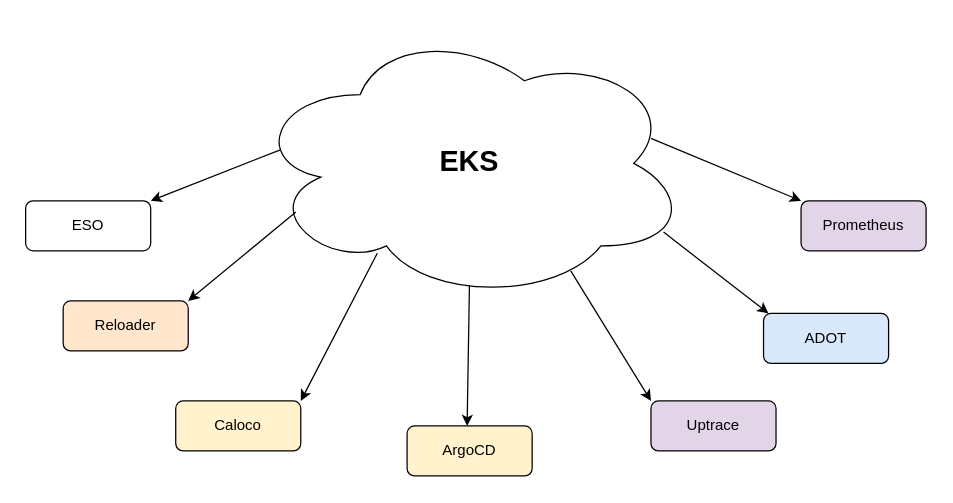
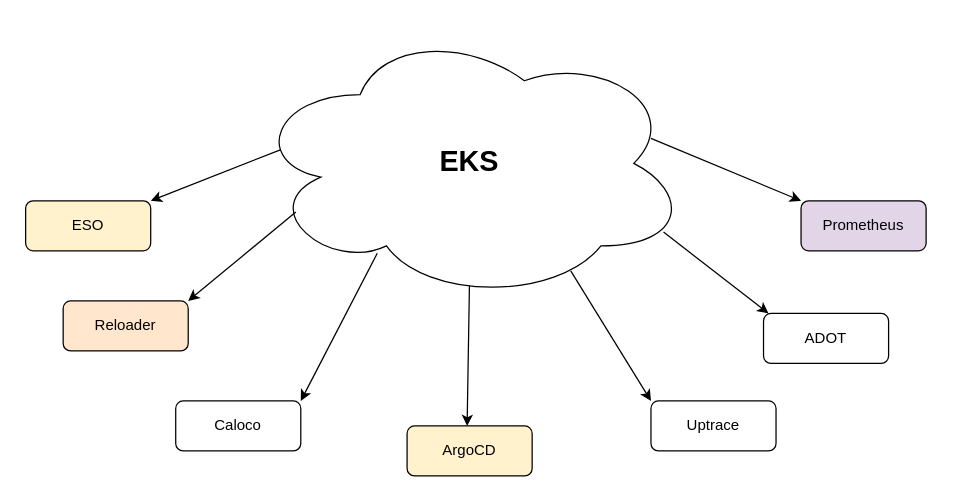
(88, 226) -> (88, 226)
(826, 338) -> (826, 338)
(238, 426) -> (238, 426)
(713, 426) -> (713, 426)
